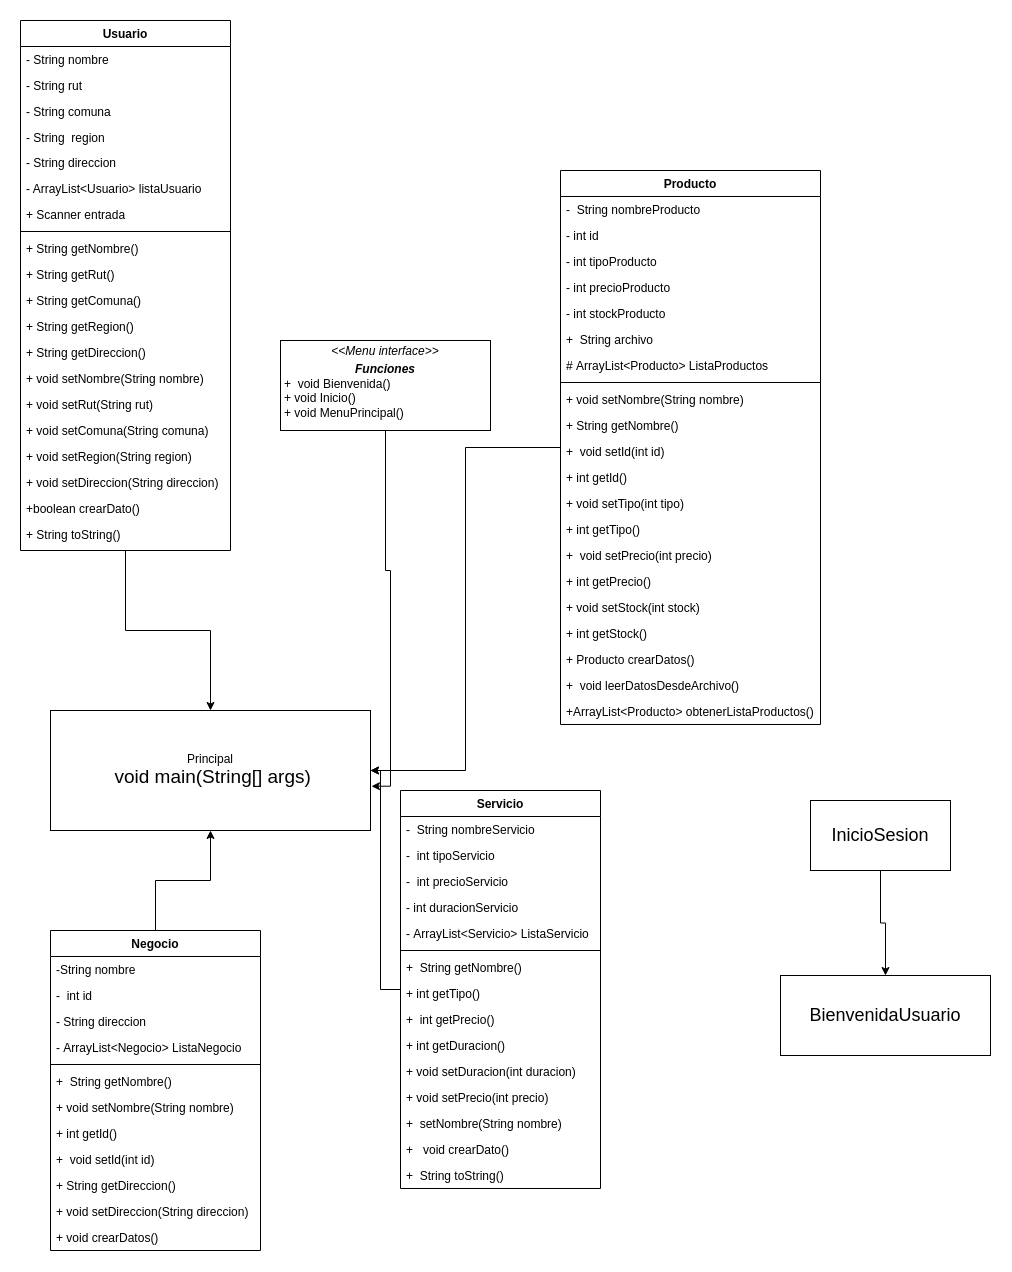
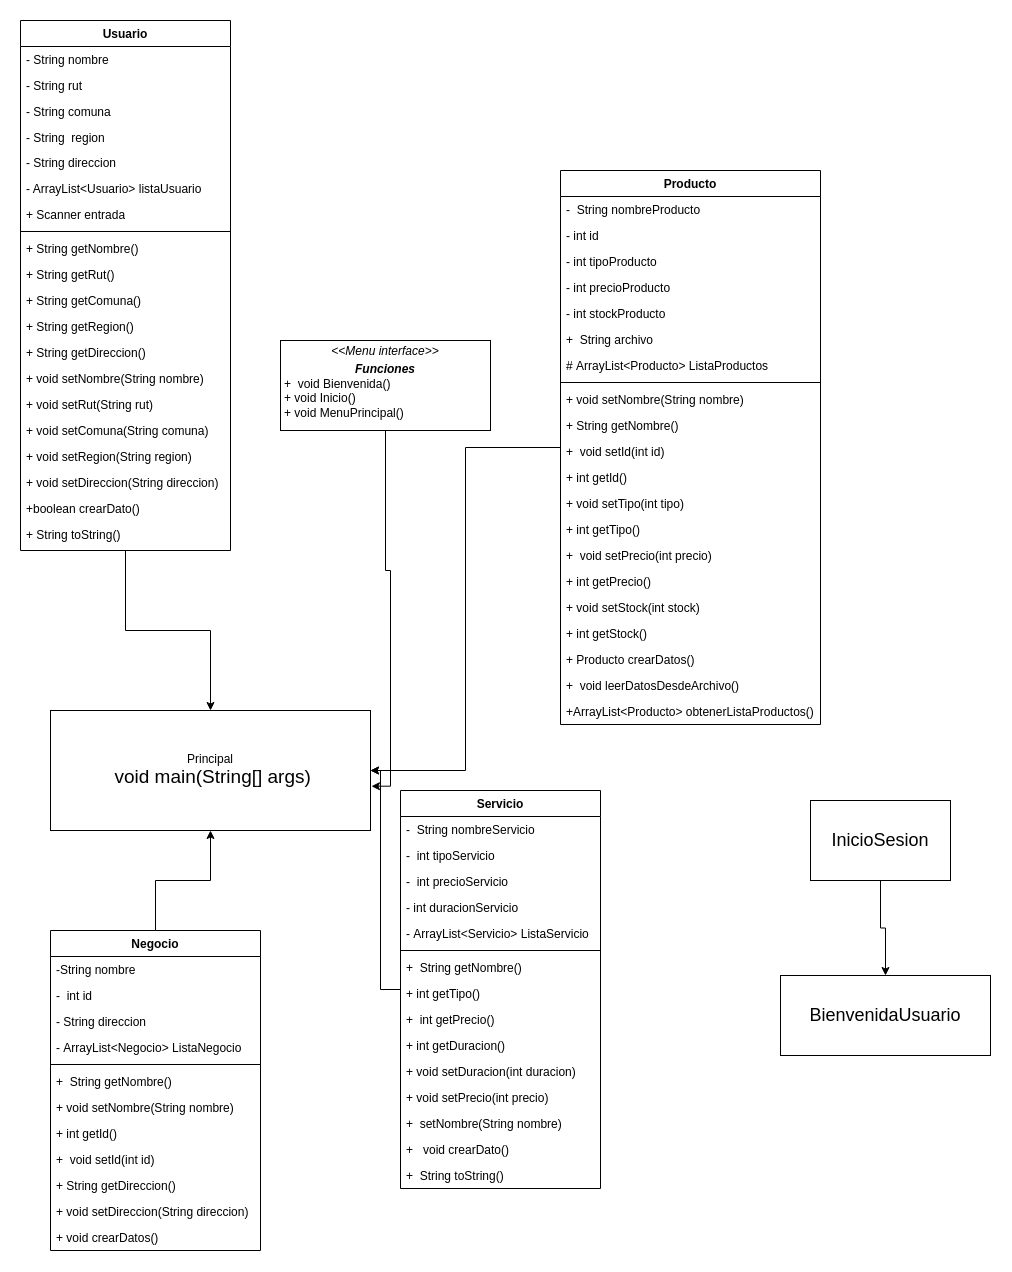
(881, 836) -> (881, 841)
